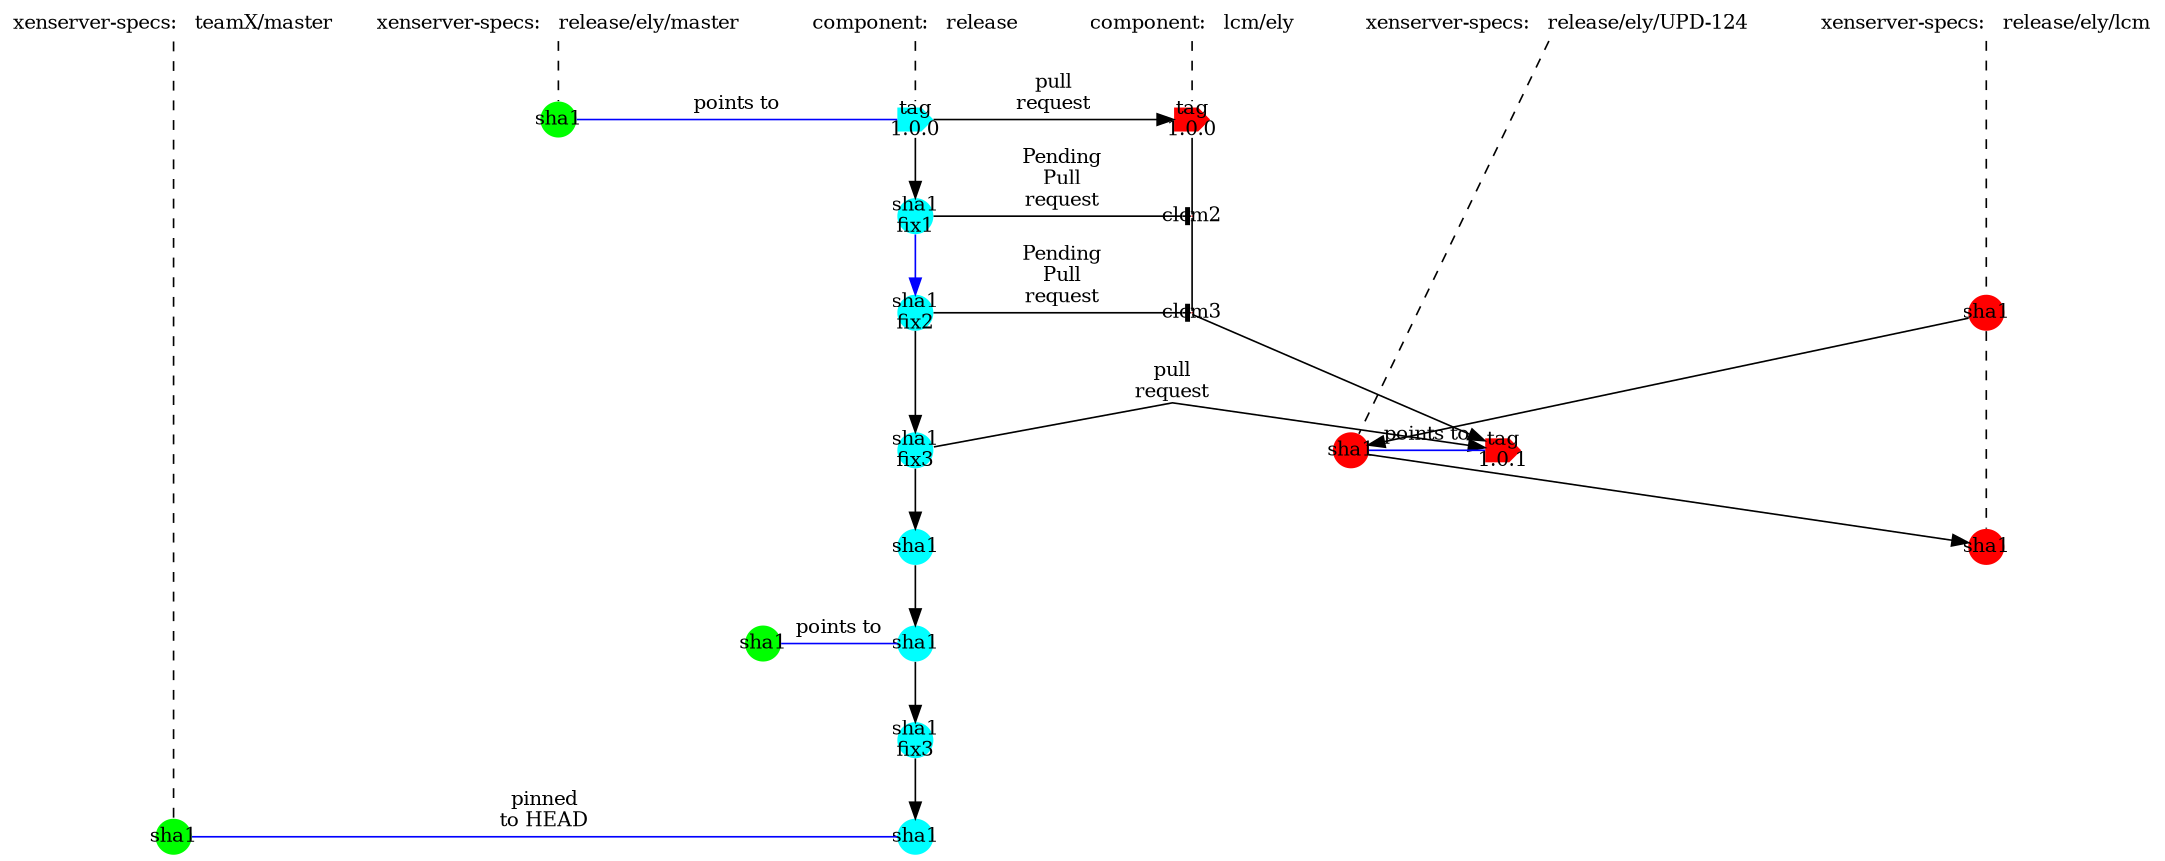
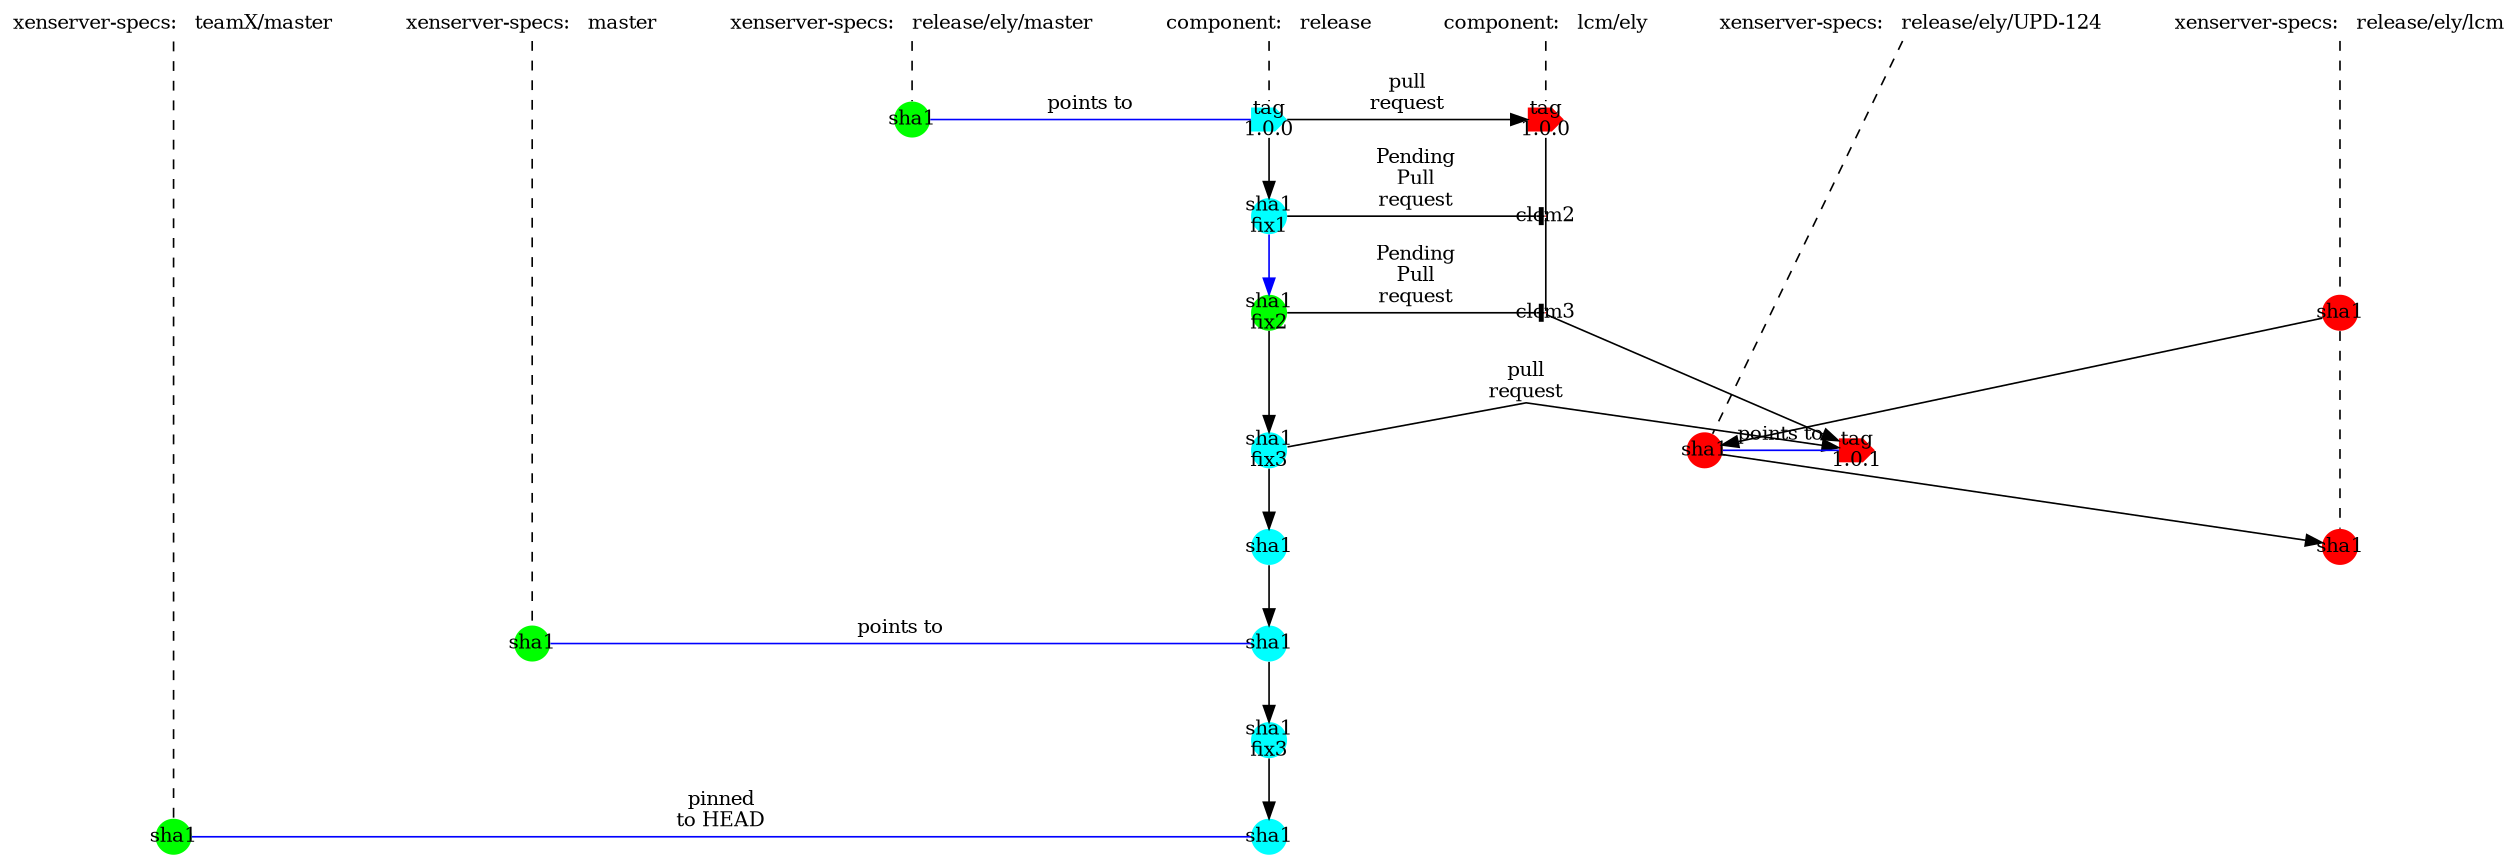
none -> (532, 24)
(915, 313) -> (1269, 313)
